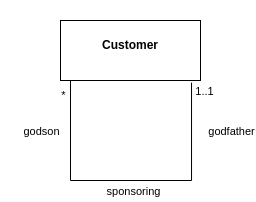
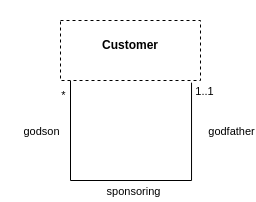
(131, 51) -> (131, 51)
